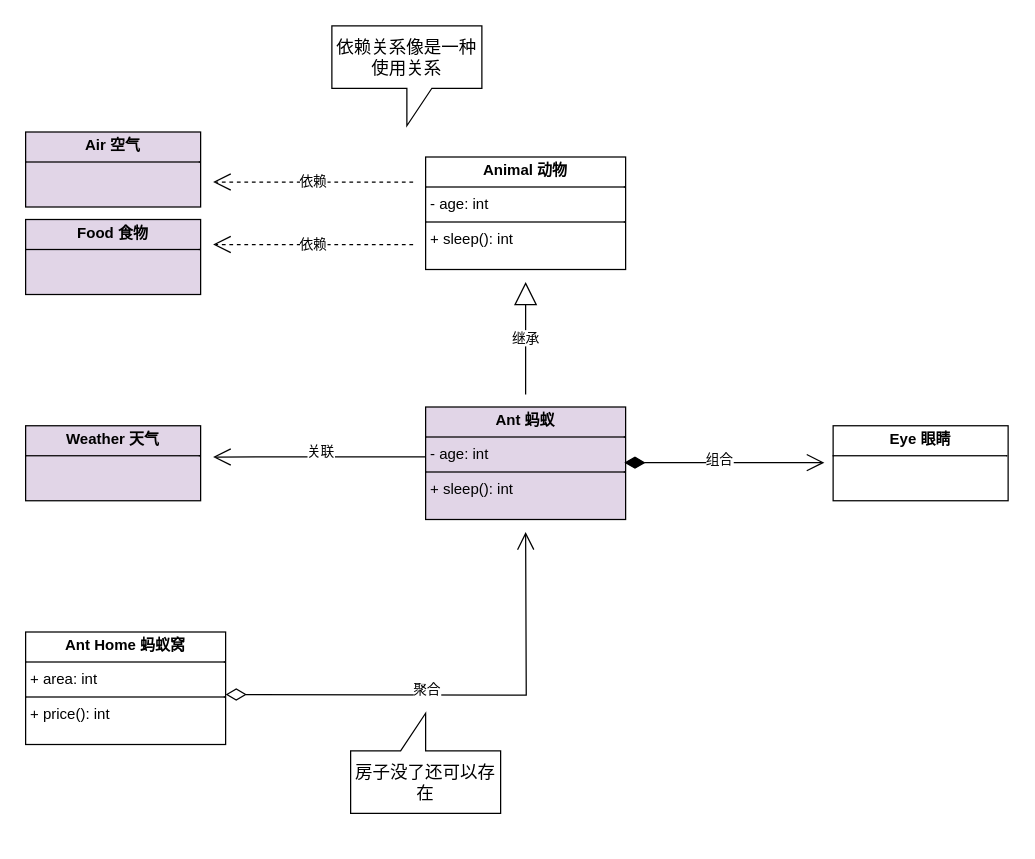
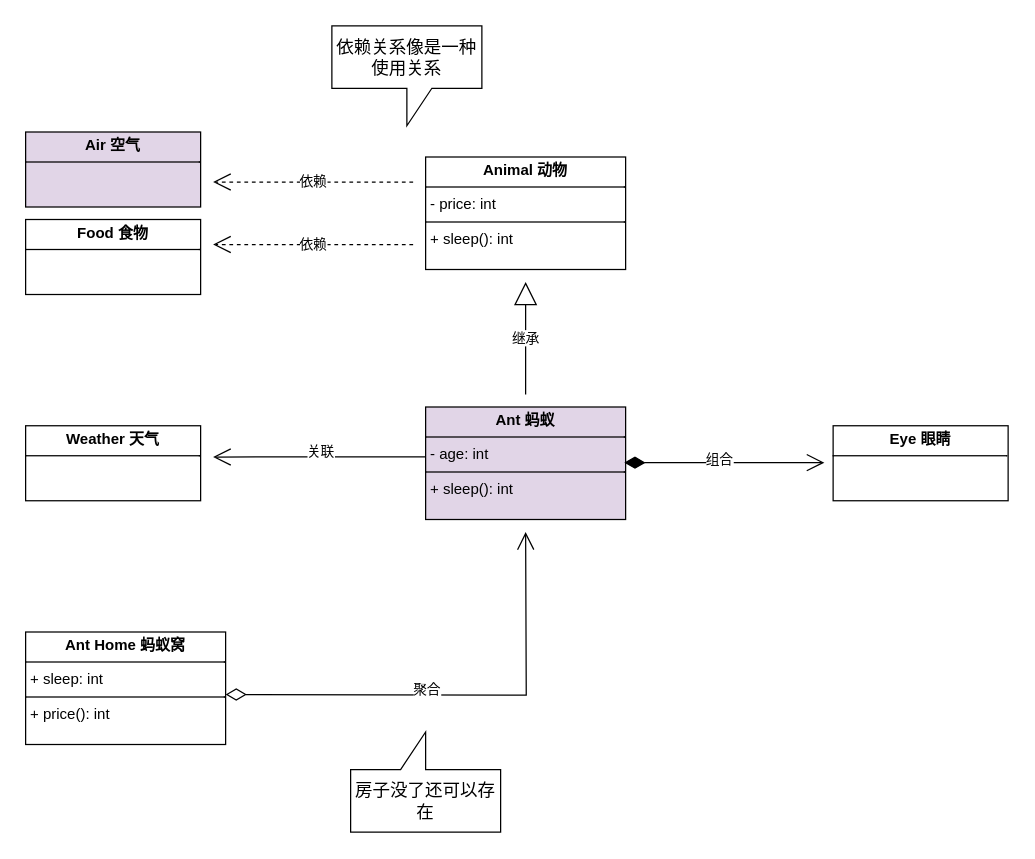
(475, 184) -> (475, 184)
(113, 257) -> (113, 257)
(113, 463) -> (113, 463)
(82, 659) -> (82, 659)
(426, 763) -> (426, 782)
